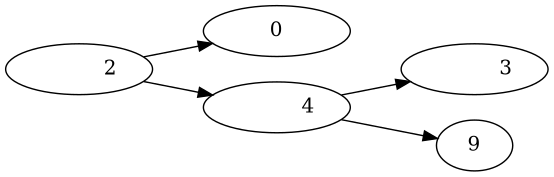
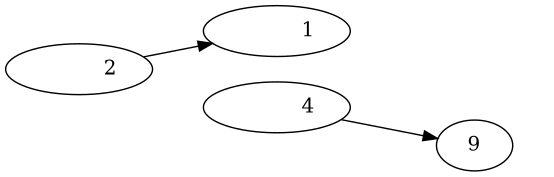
(277, 31) -> (277, 31)
(475, 69) -> none
(171, 87) -> none
